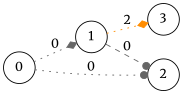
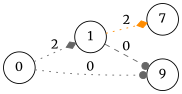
(164, 19) -> (163, 19)
(55, 44) -> (55, 45)
(164, 75) -> (163, 75)
